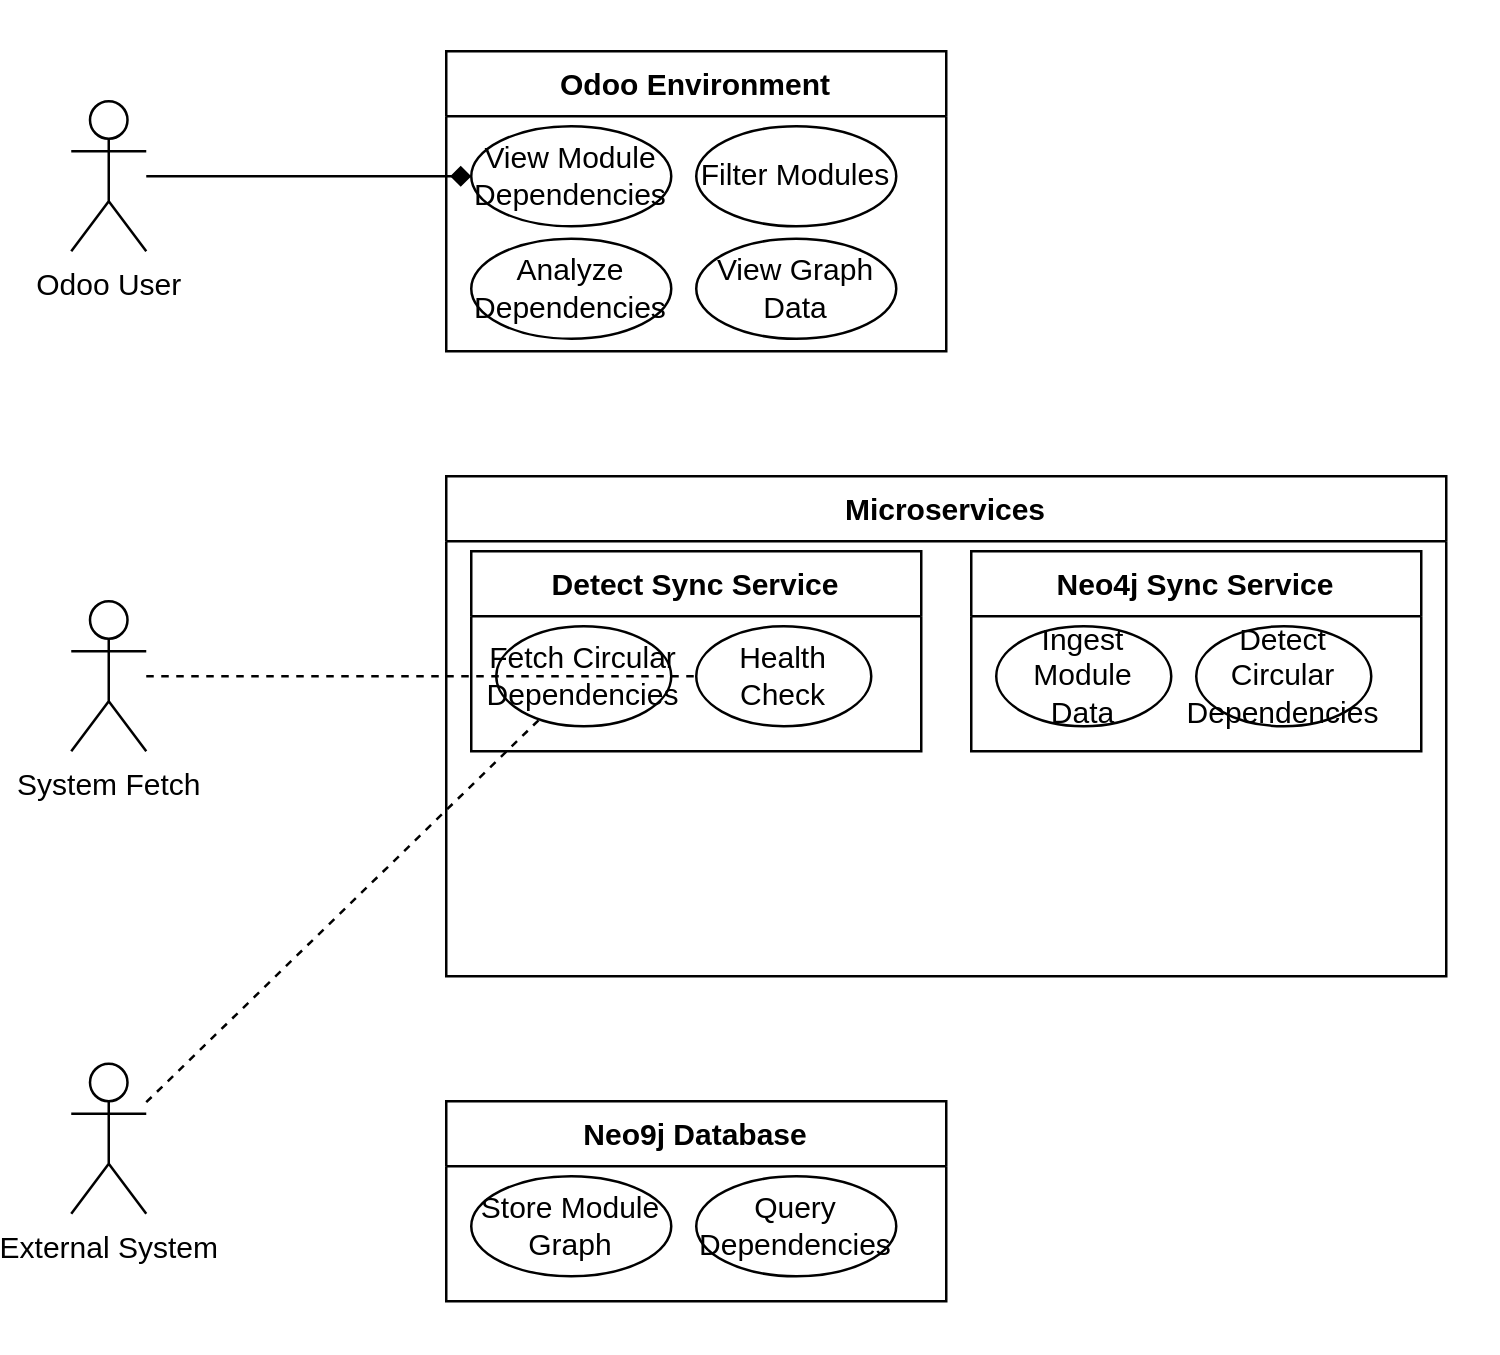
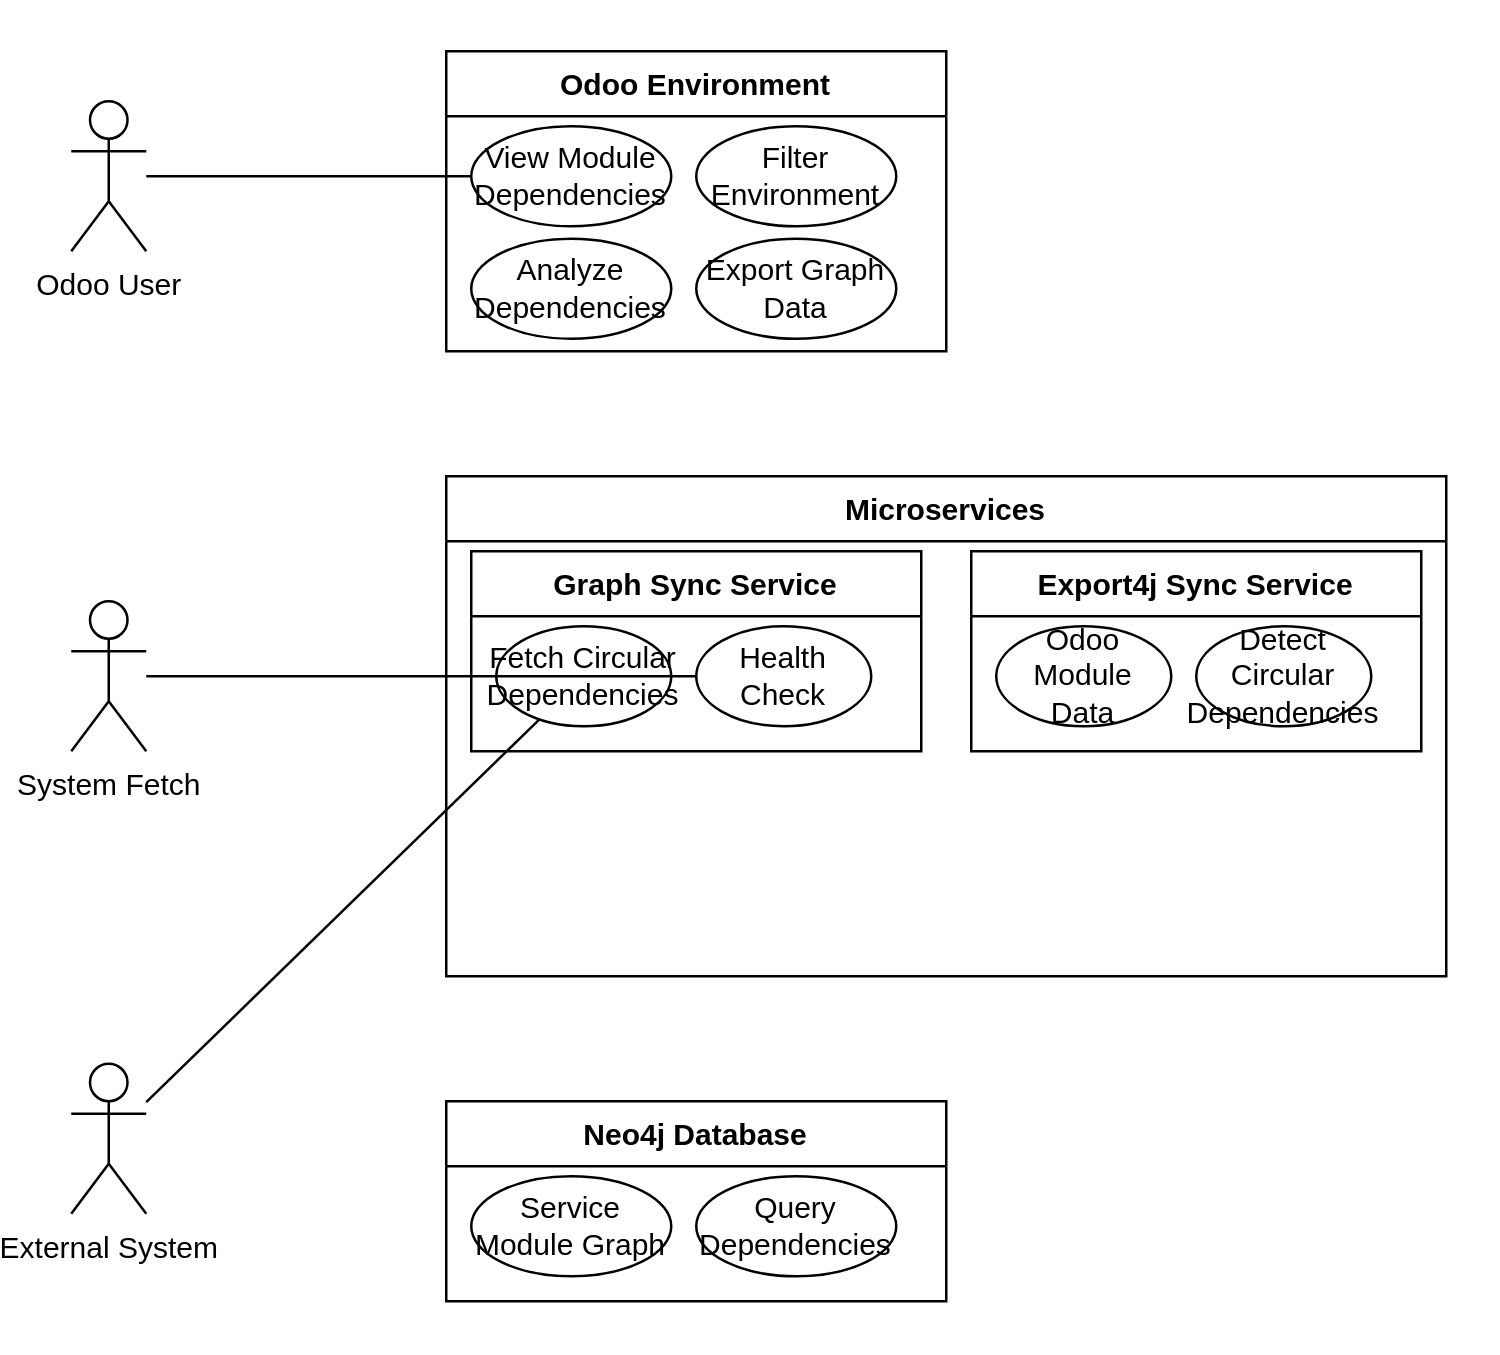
(451, 176) -> (460, 176)
(796, 176) -> (796, 176)
(796, 289) -> (796, 289)
(695, 585) -> (695, 585)
(1195, 585) -> (1195, 585)
(297, 676) -> (297, 676)
(1084, 676) -> (1084, 676)
(295, 957) -> (295, 957)
(695, 1135) -> (695, 1135)
(571, 1226) -> (571, 1226)
